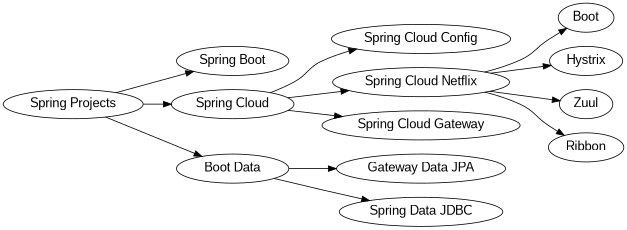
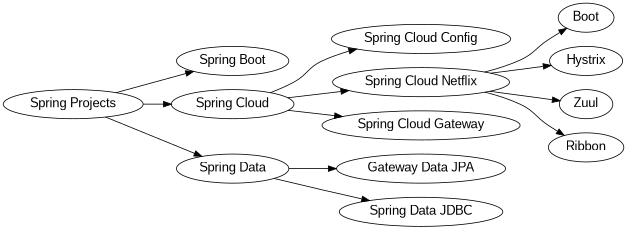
(233, 169) -> (233, 169)
